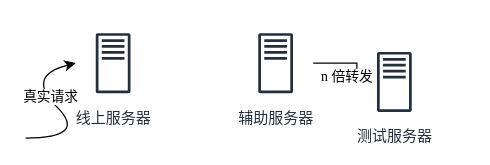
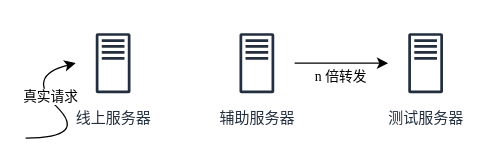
(276, 63) -> (257, 63)
(394, 82) -> (426, 63)
